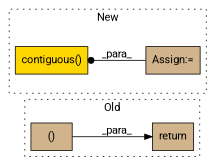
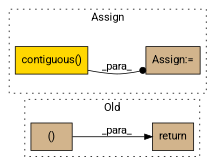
(108, 18) -> (108, 18)
(120, 60) -> (114, 74)
